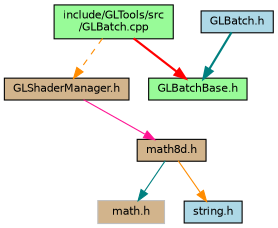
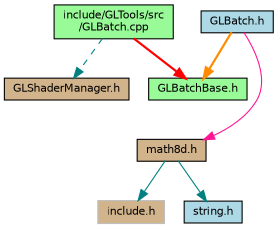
(220, 51) -> (220, 51)
(91, 54) -> (91, 54)
(114, 117) -> (260, 93)
(189, 177) -> (189, 177)
(131, 212) -> (131, 212)
